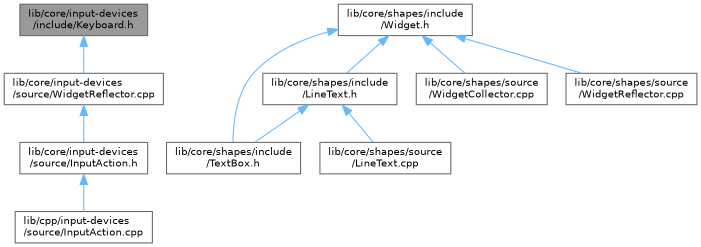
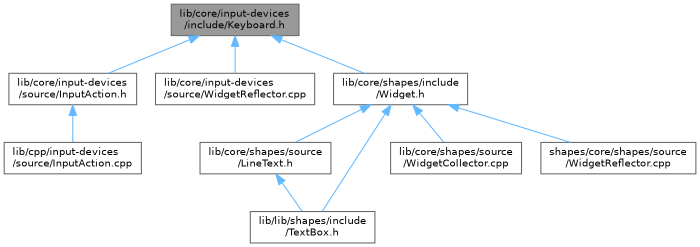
none -> (323, 56)
(330, 89) -> (265, 158)
(631, 89) -> (618, 158)
(84, 129) -> (149, 57)
(234, 158) -> (313, 227)
(385, 158) -> none
